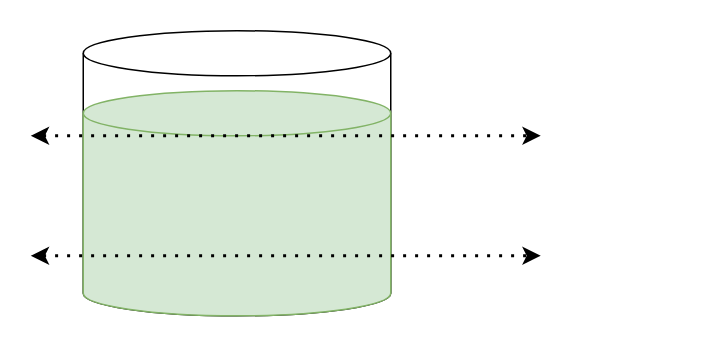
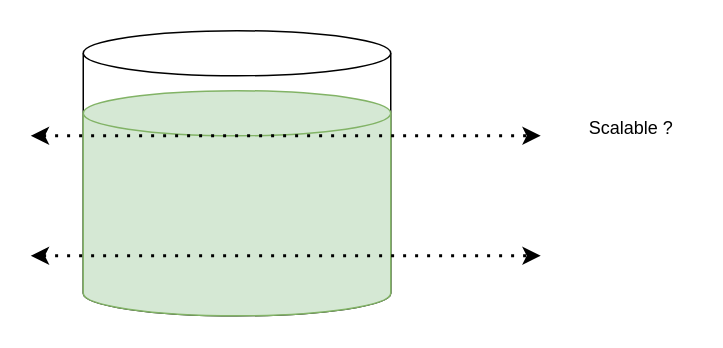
none -> (631, 128)
